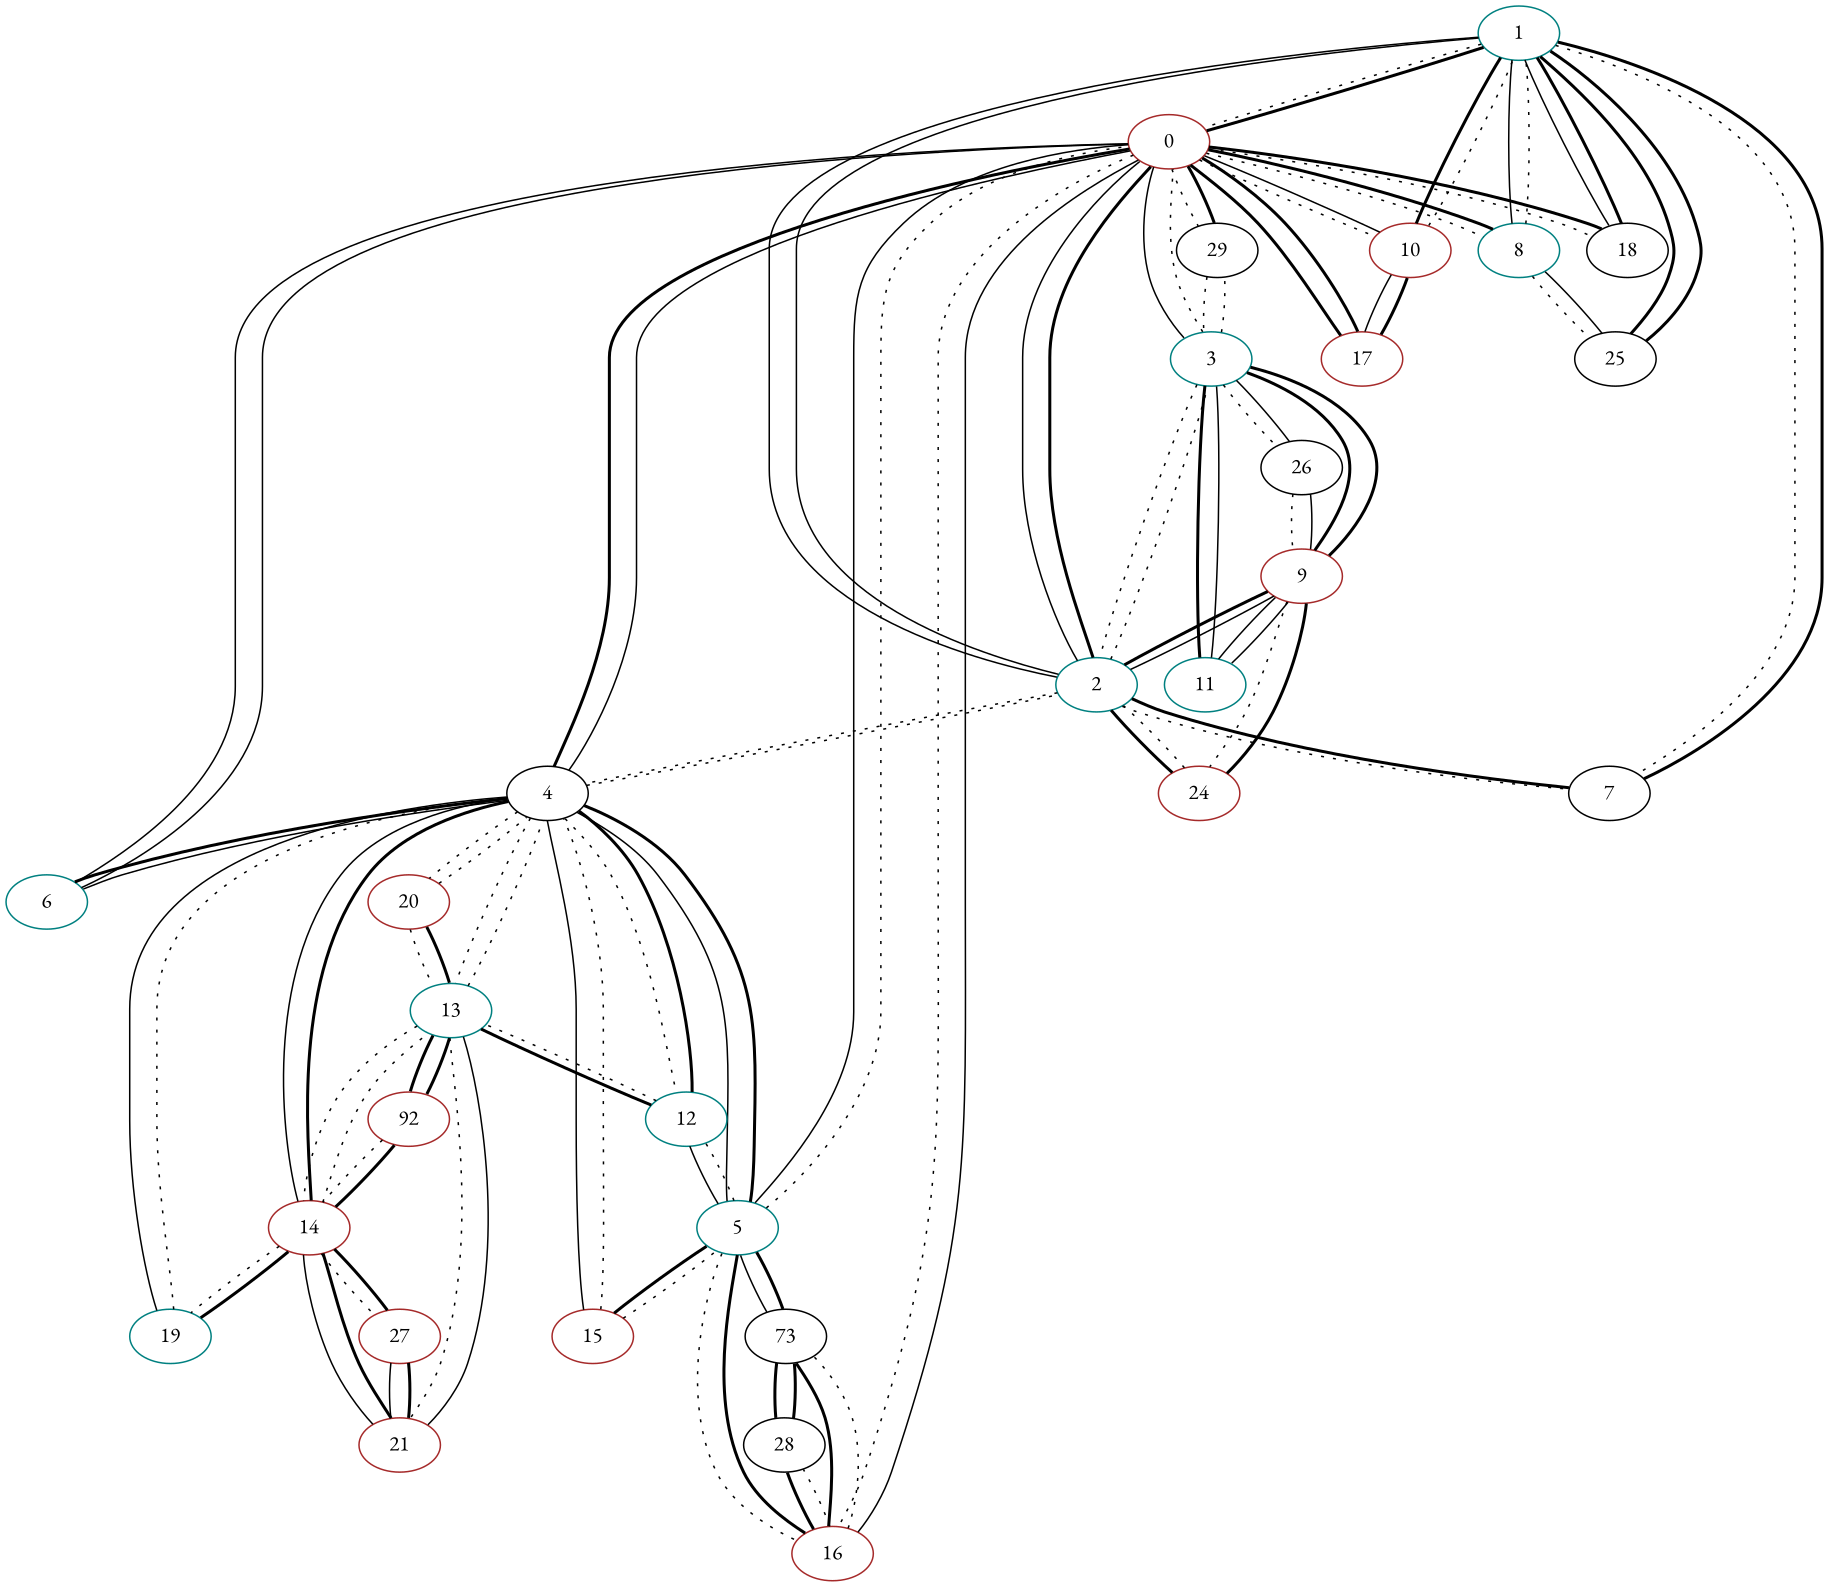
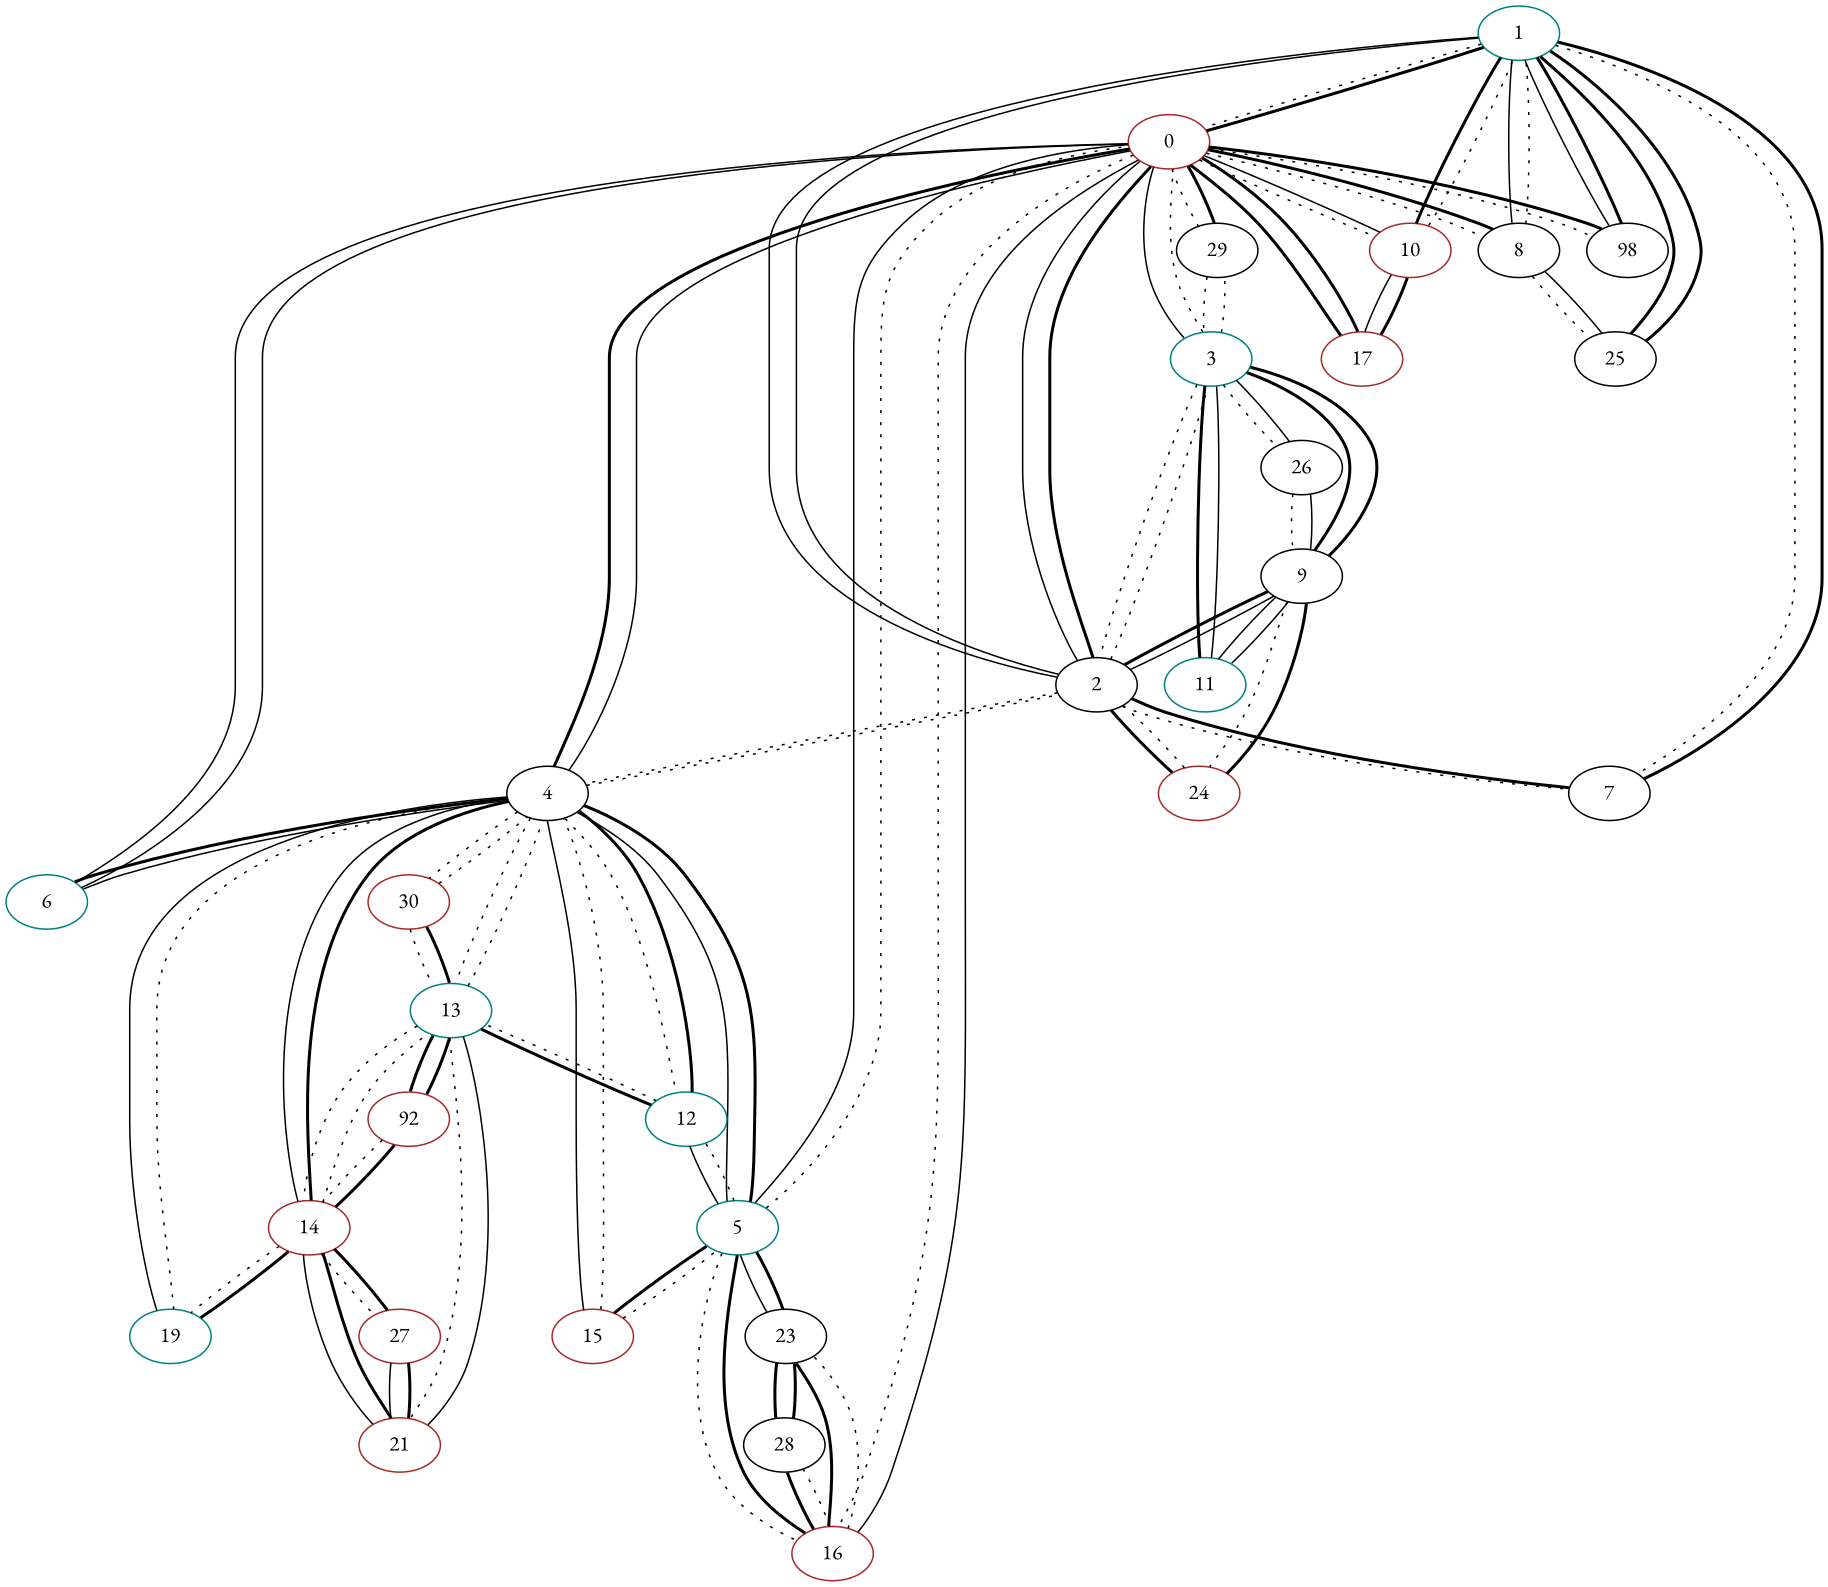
(1519, 250) -> (1519, 250)
(1627, 250) -> (1627, 250)
(1302, 576) -> (1302, 576)
(1097, 685) -> (1097, 685)
(409, 902) -> (409, 902)
(786, 1336) -> (786, 1336)
